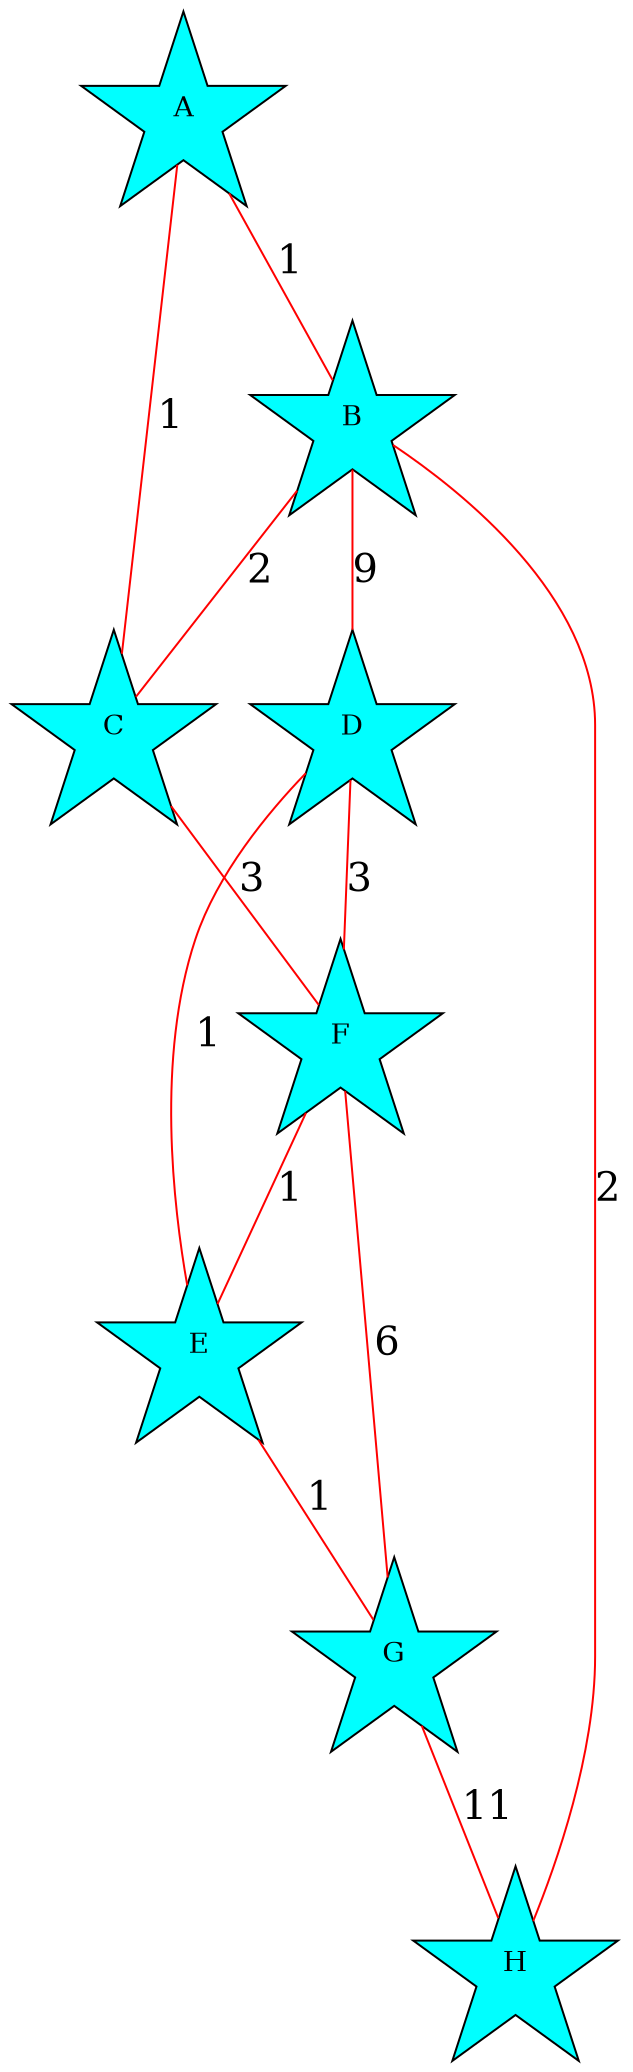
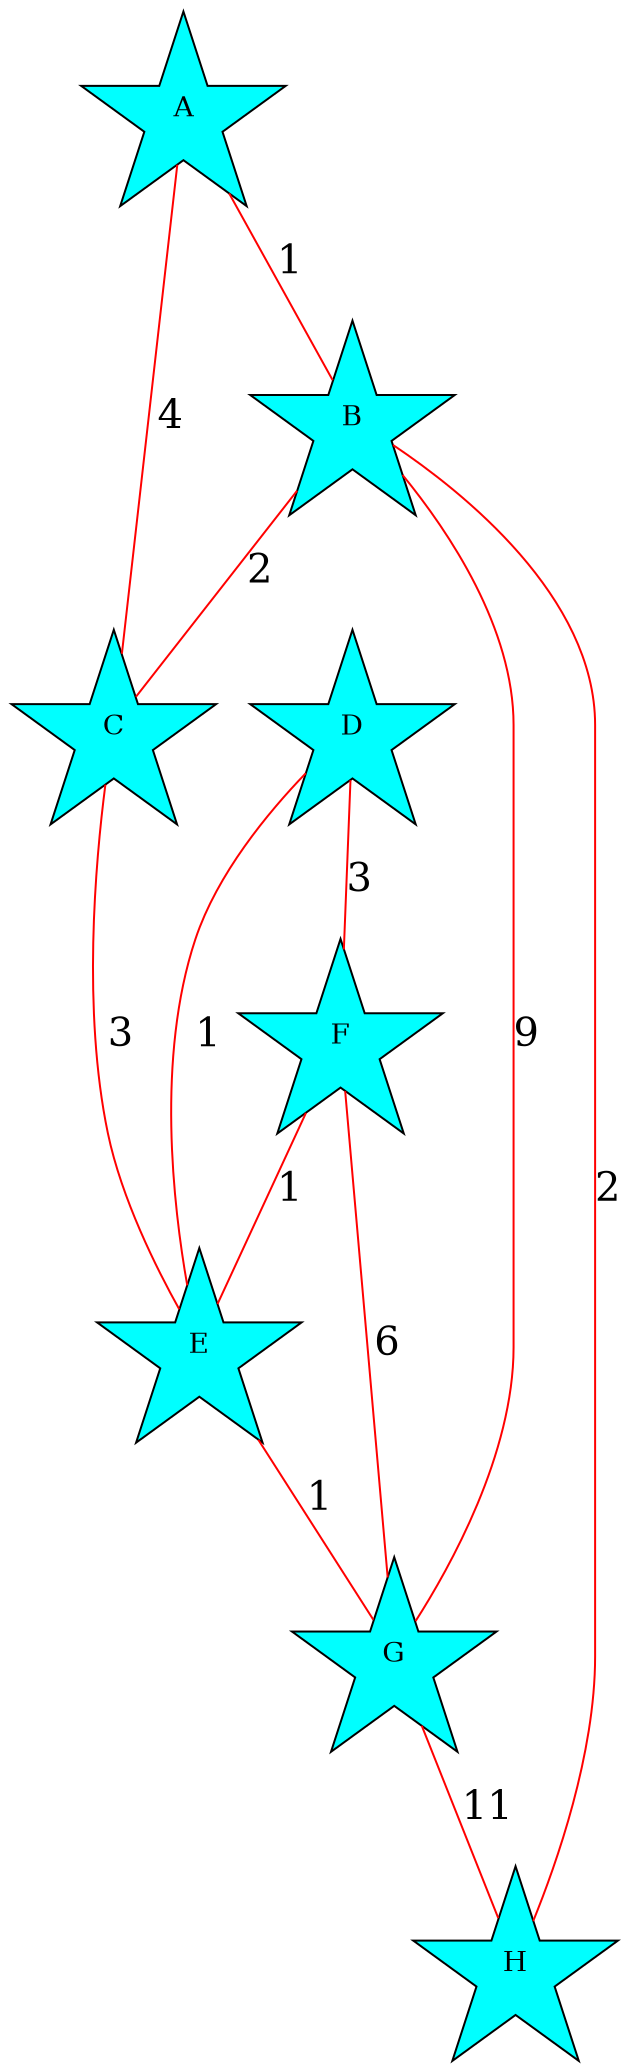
(170, 418) -> (170, 418)
(352, 550) -> (514, 1044)
(245, 905) -> (97, 1054)
